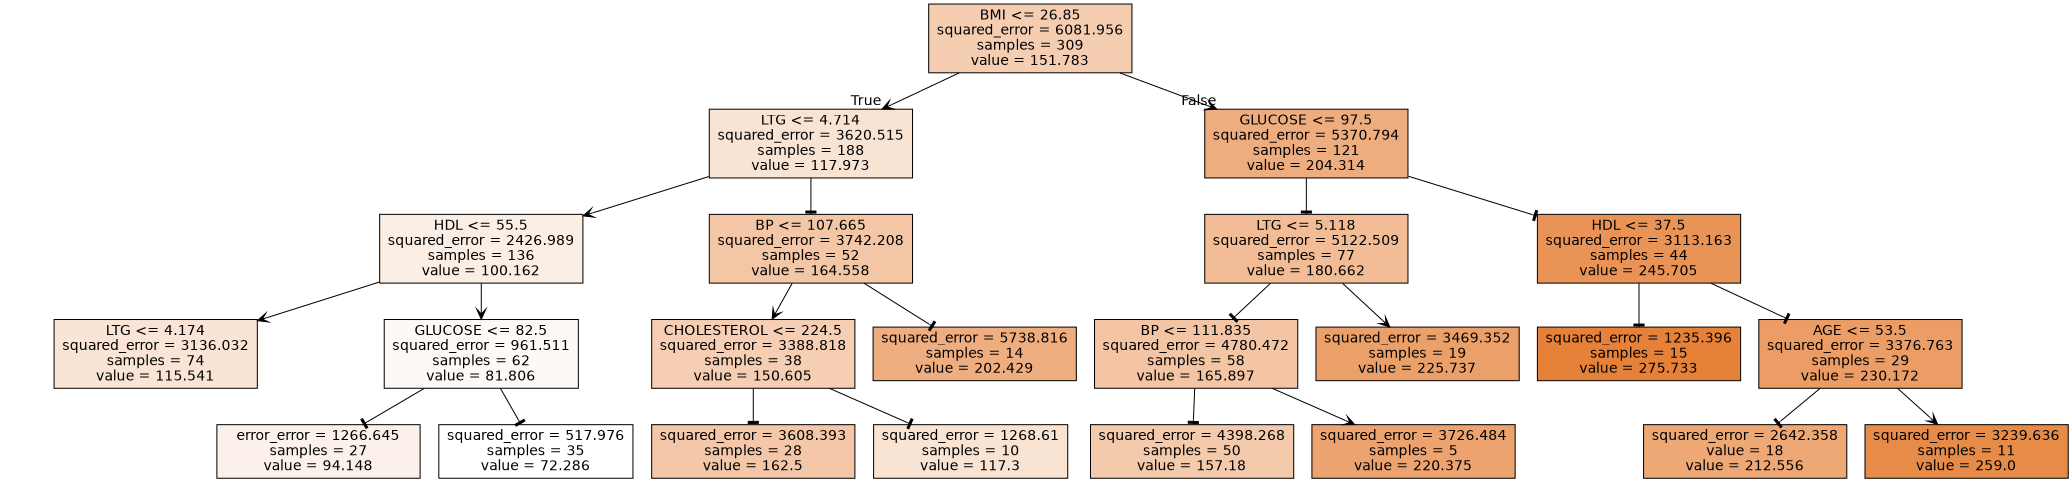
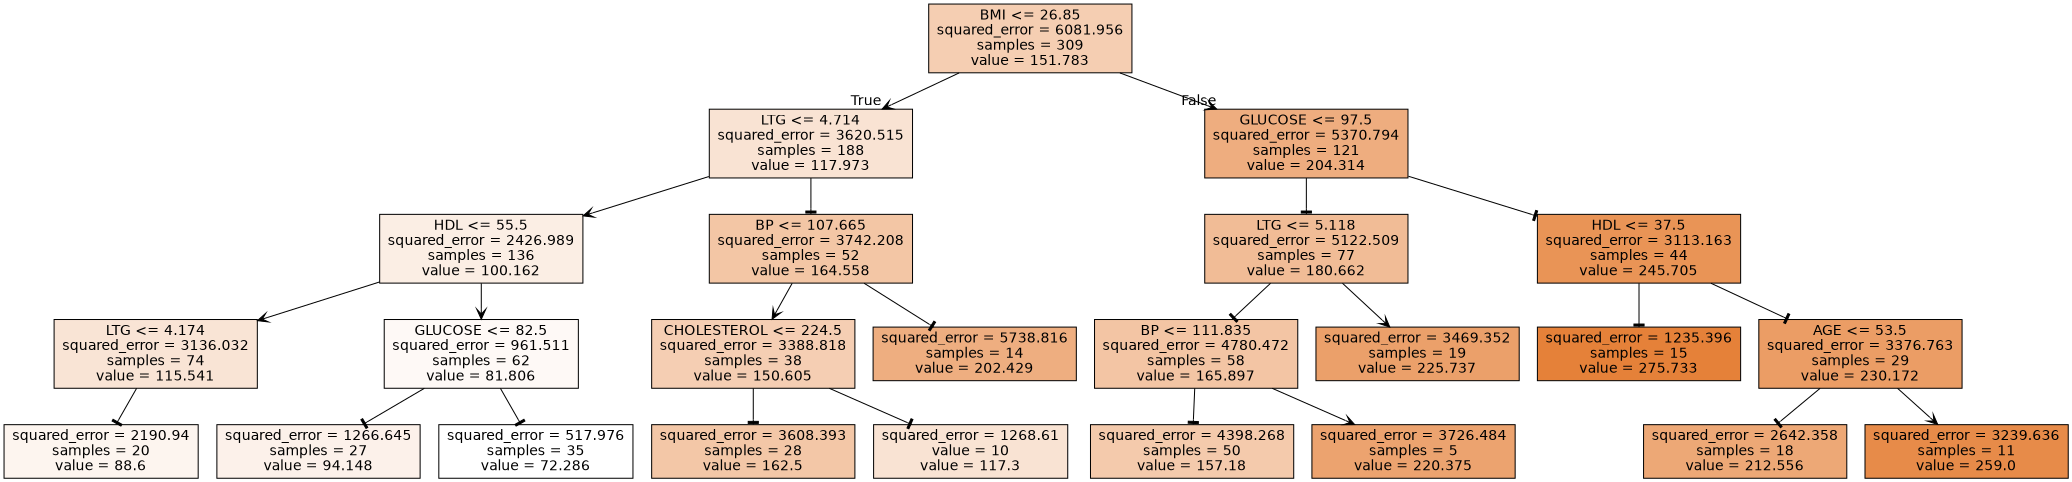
none -> (101, 451)
(318, 451) -> (318, 451)
(971, 451) -> (971, 451)
(1745, 451) -> (1745, 451)
